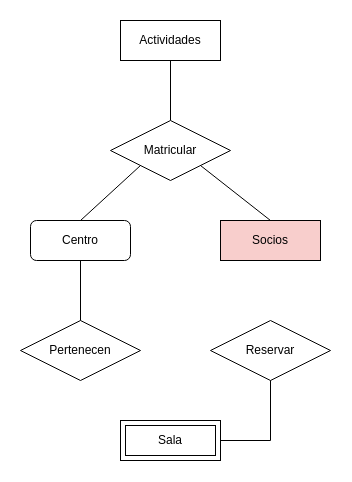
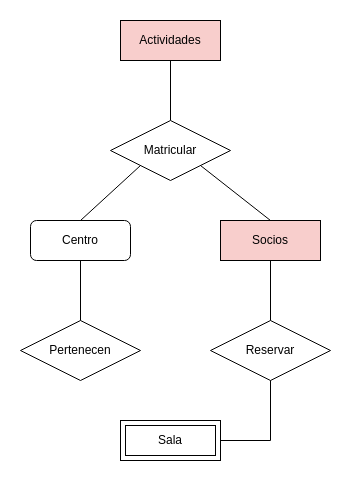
(171, 41) -> (171, 41)
none -> (271, 291)
